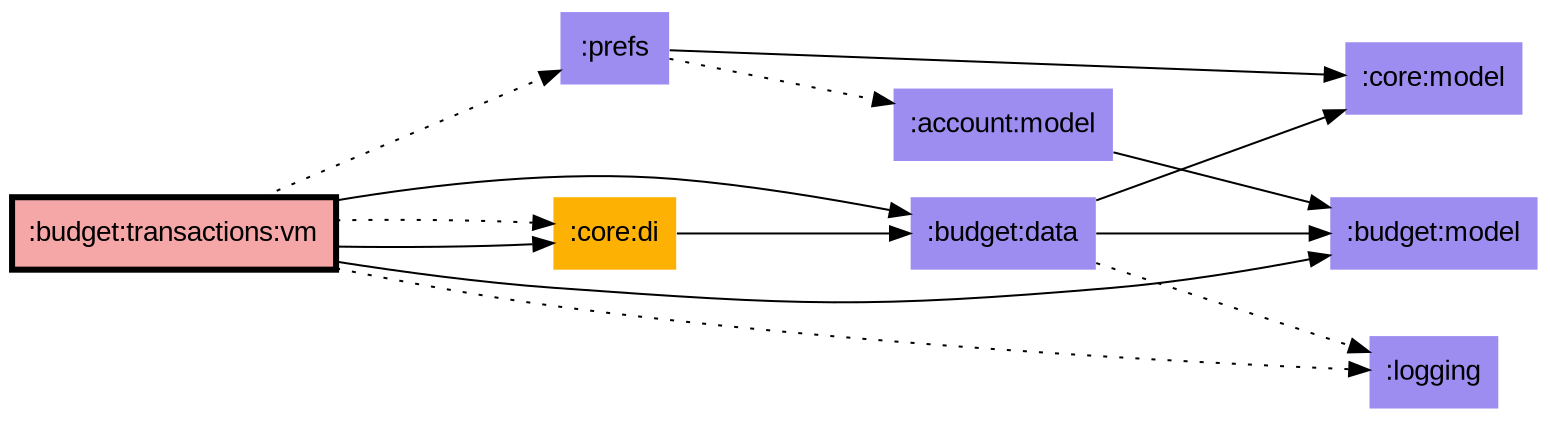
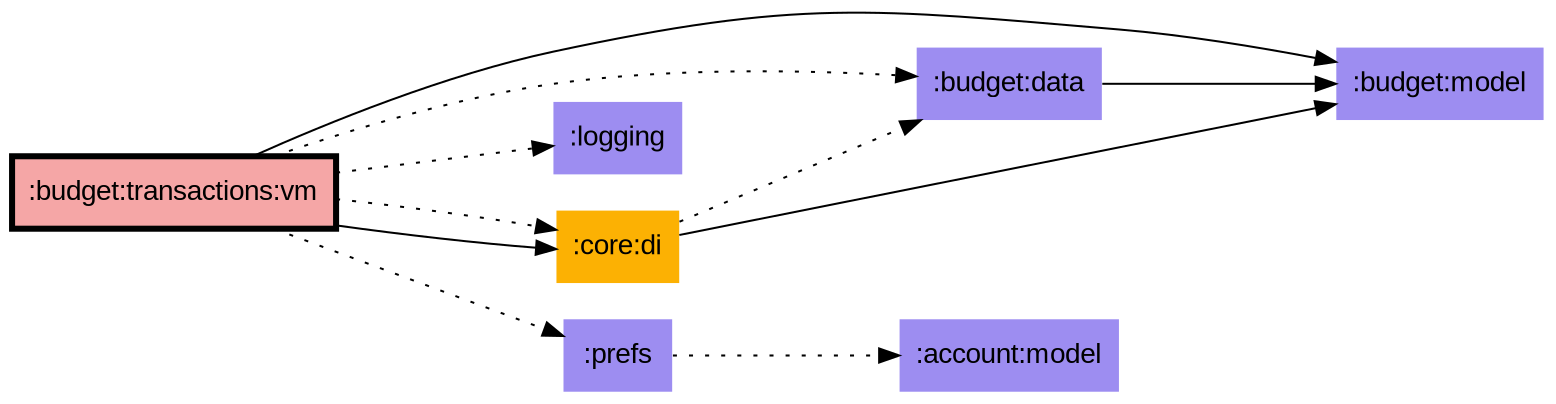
(1434, 78) -> none
(613, 176) -> (580, 81)
(1212, 177) -> (998, 172)
(783, 233) -> (791, 175)
(1223, 304) -> none
